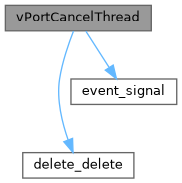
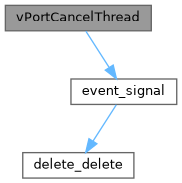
(59, 85) -> (105, 123)
